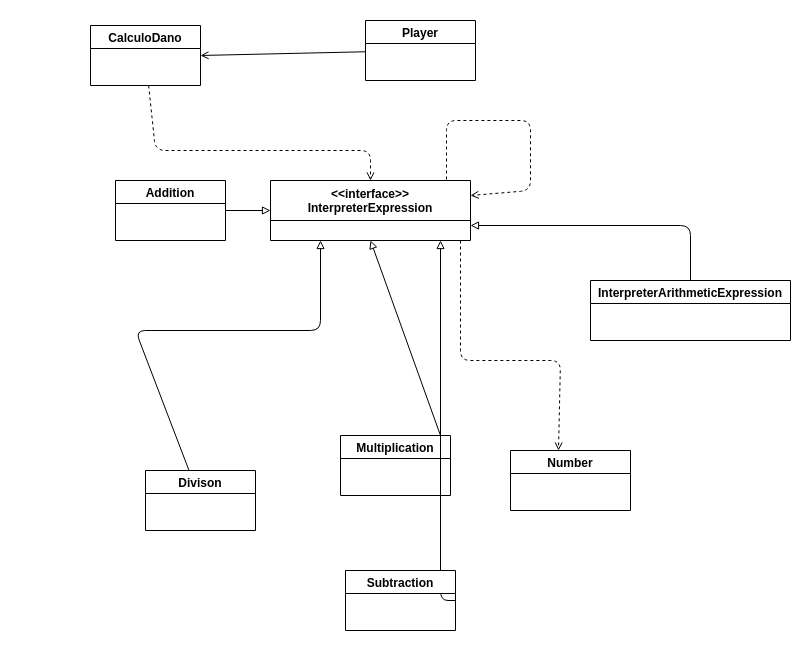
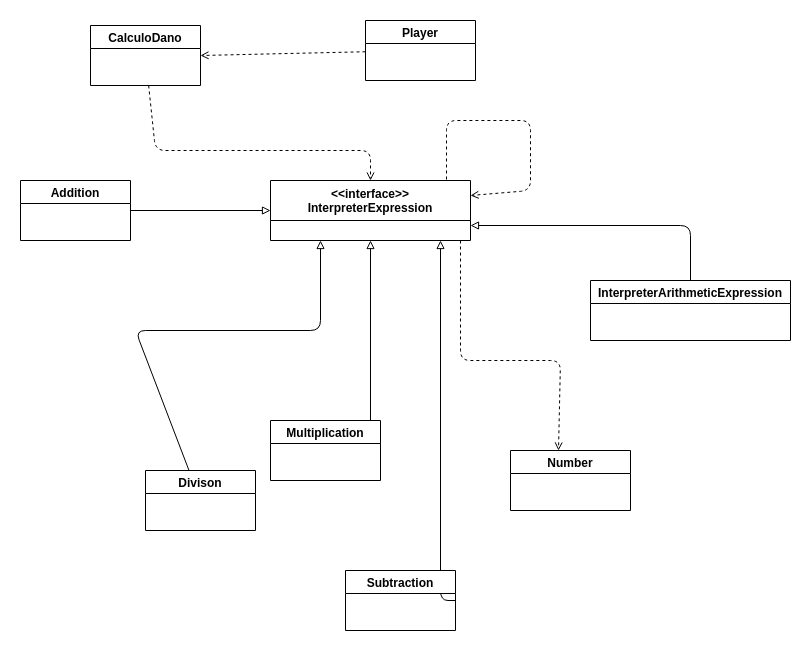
(283, 54) -> (283, 54)
(171, 211) -> (76, 211)
(396, 466) -> (326, 451)
